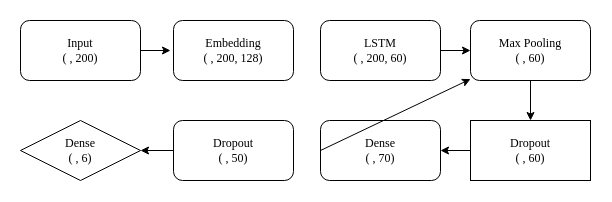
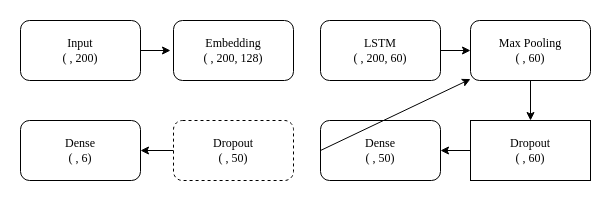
(81, 151) -> (81, 151)
(234, 151) -> (234, 151)
(381, 151) -> (381, 151)
